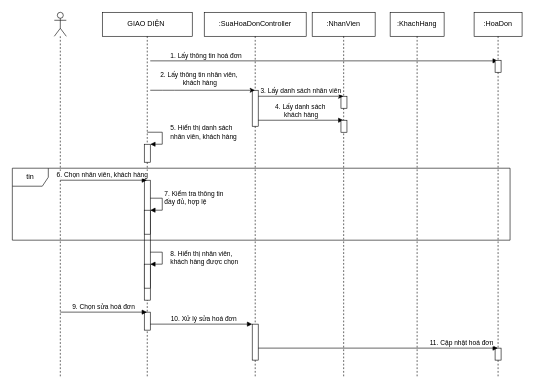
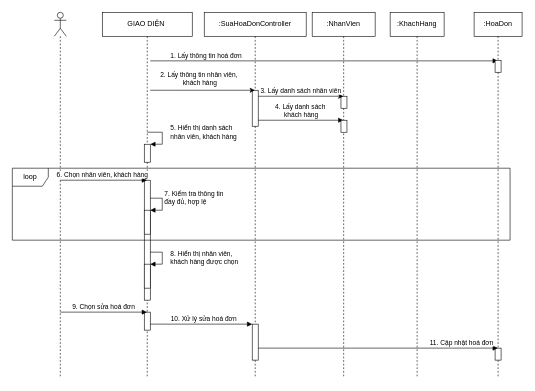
(30, 177) -> (30, 177)
